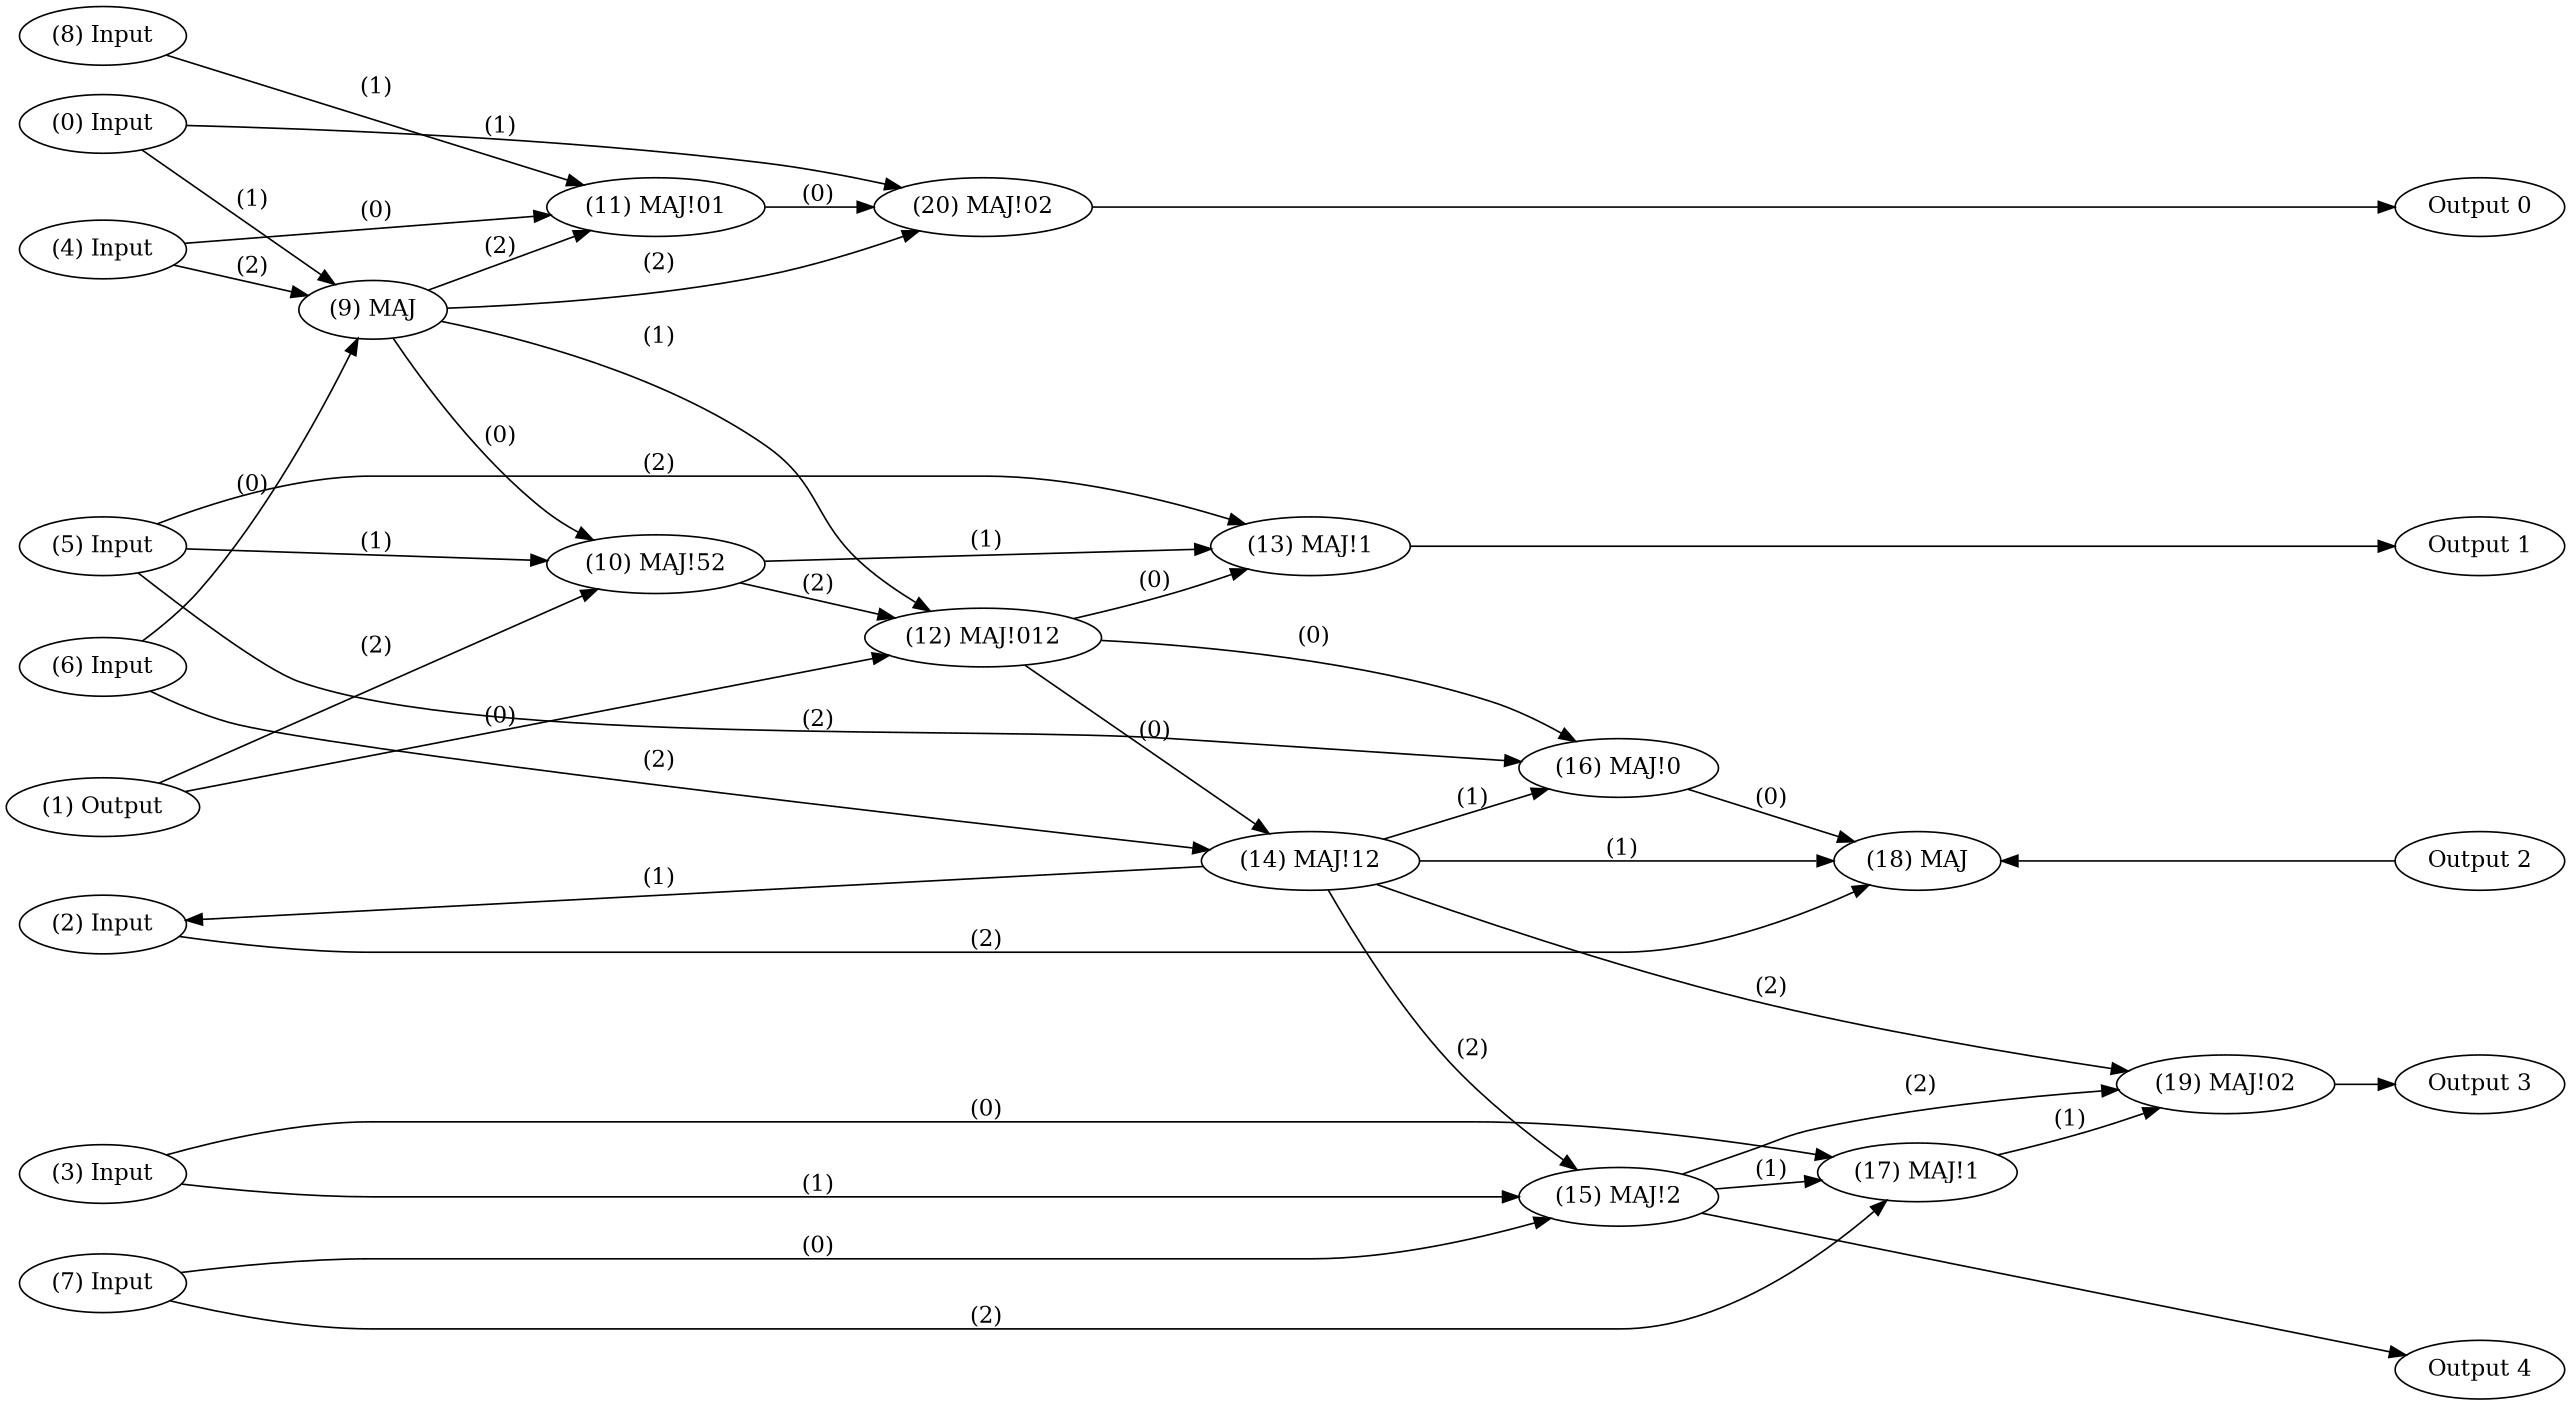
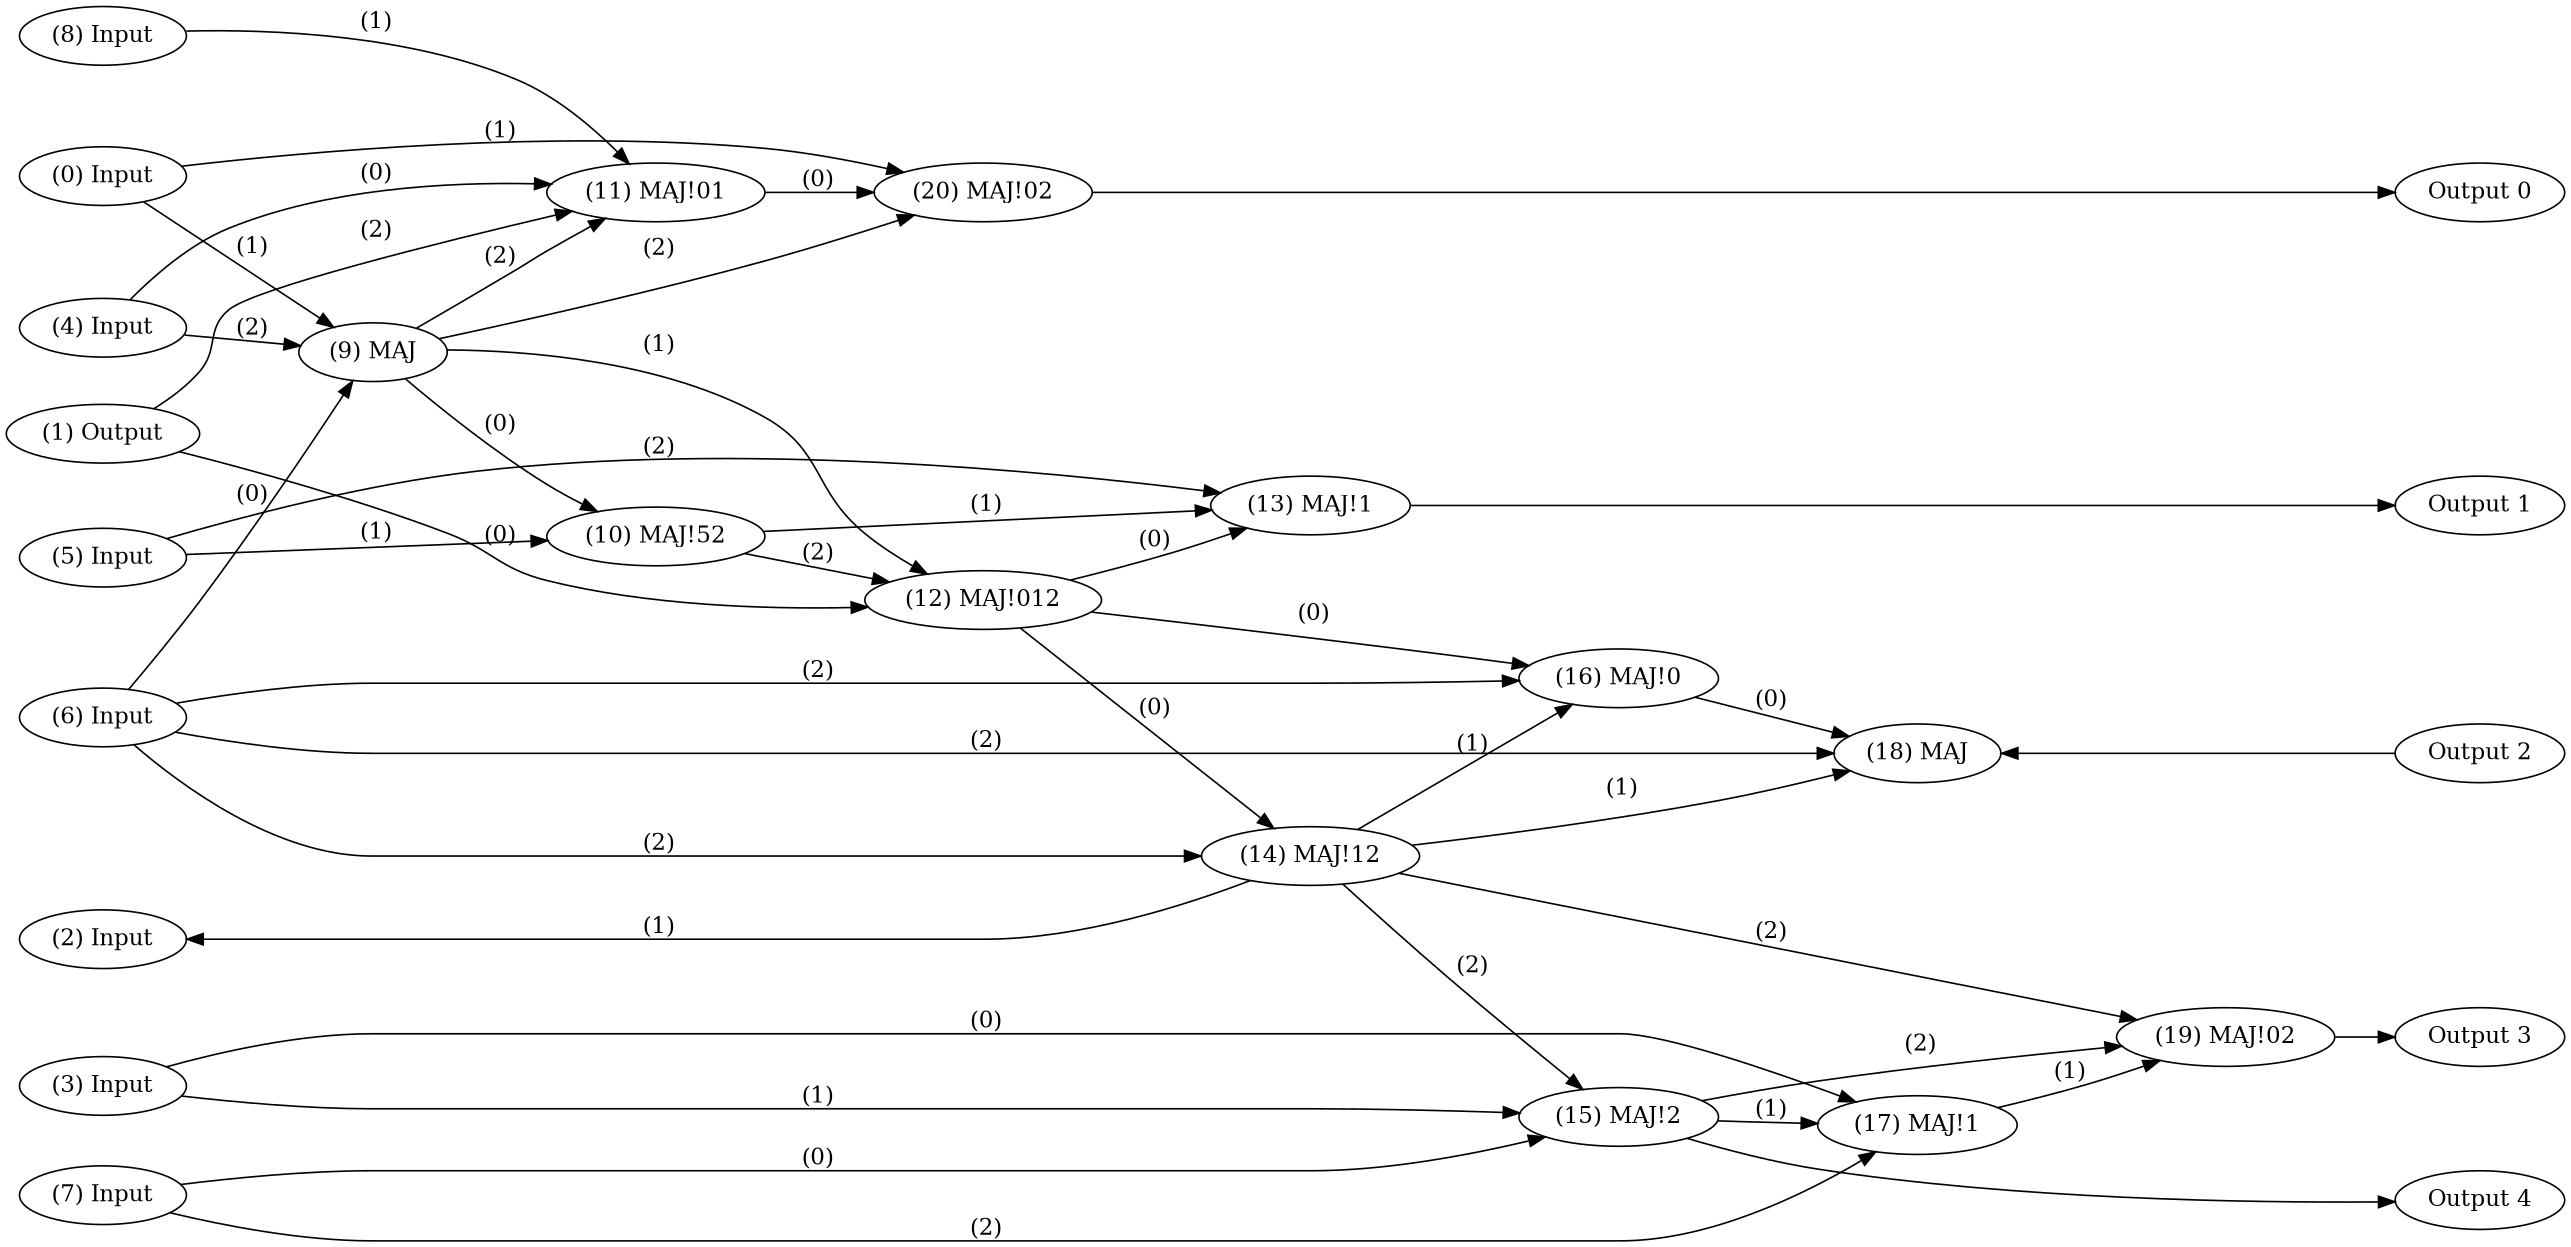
(381, 685) -> (328, 273)
(803, 731) -> (839, 683)
(1021, 952) -> (996, 753)
